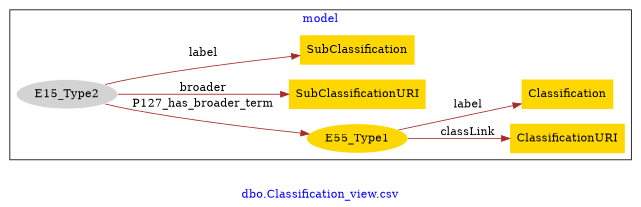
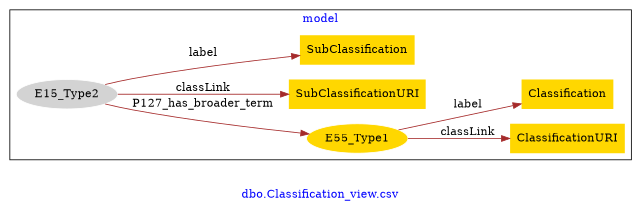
(203, 88) -> (203, 88)
